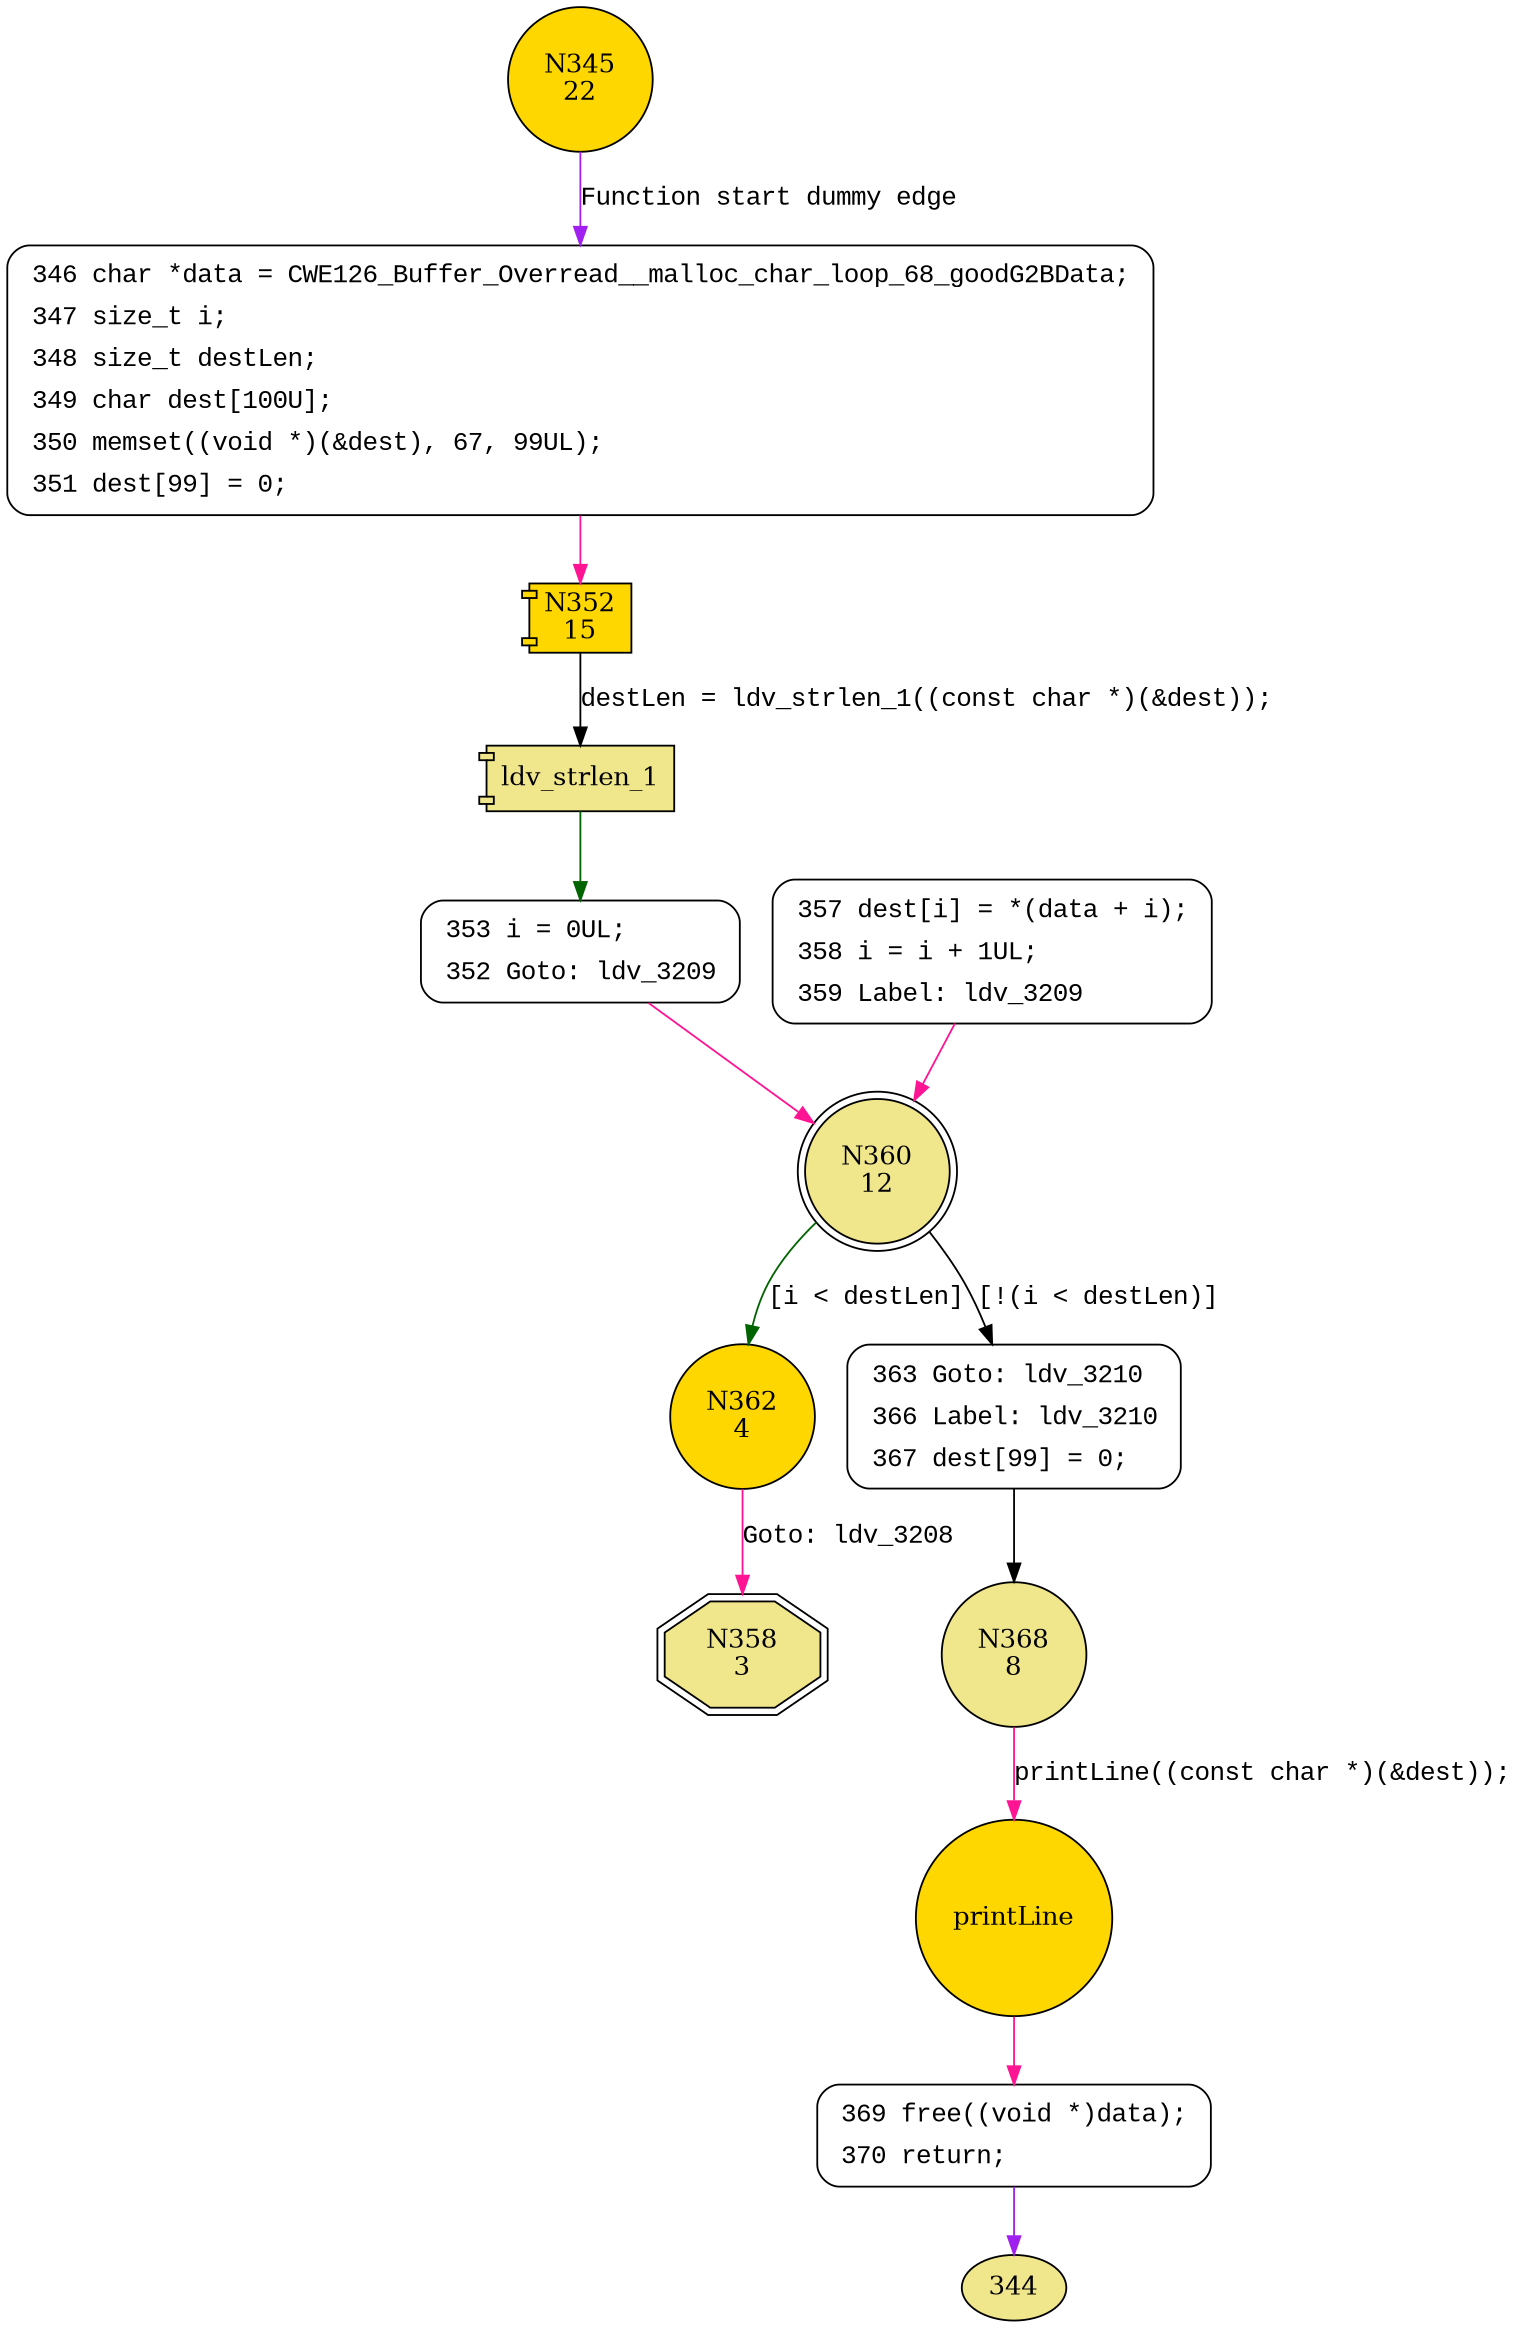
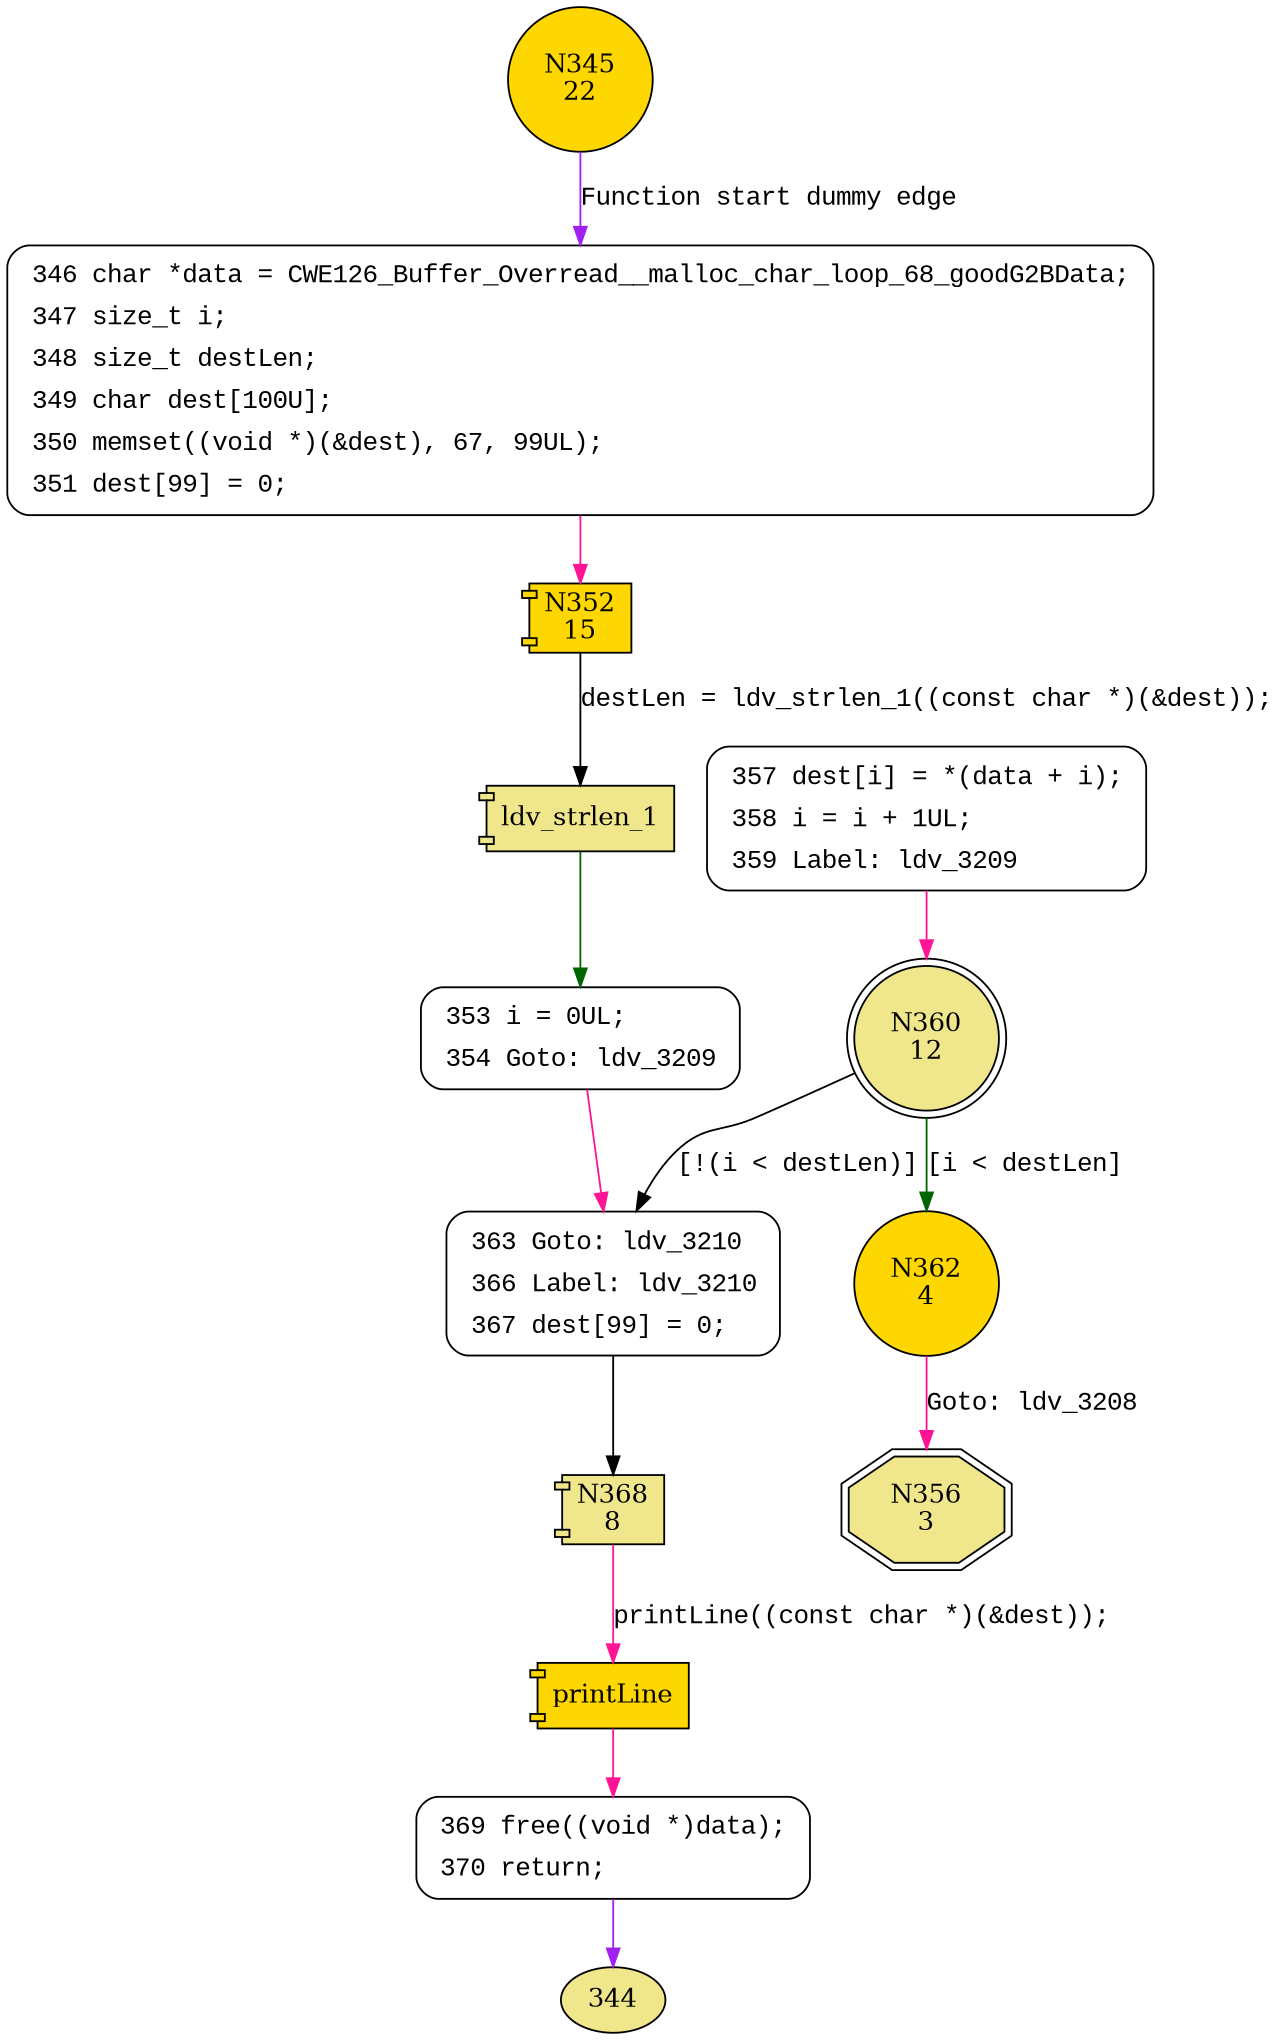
(468, 972) -> (468, 1058)
(723, 1057) -> (594, 1141)
(743, 1655) -> (927, 1510)
(1014, 1655) -> (613, 1510)
(1014, 1918) -> (613, 1696)
